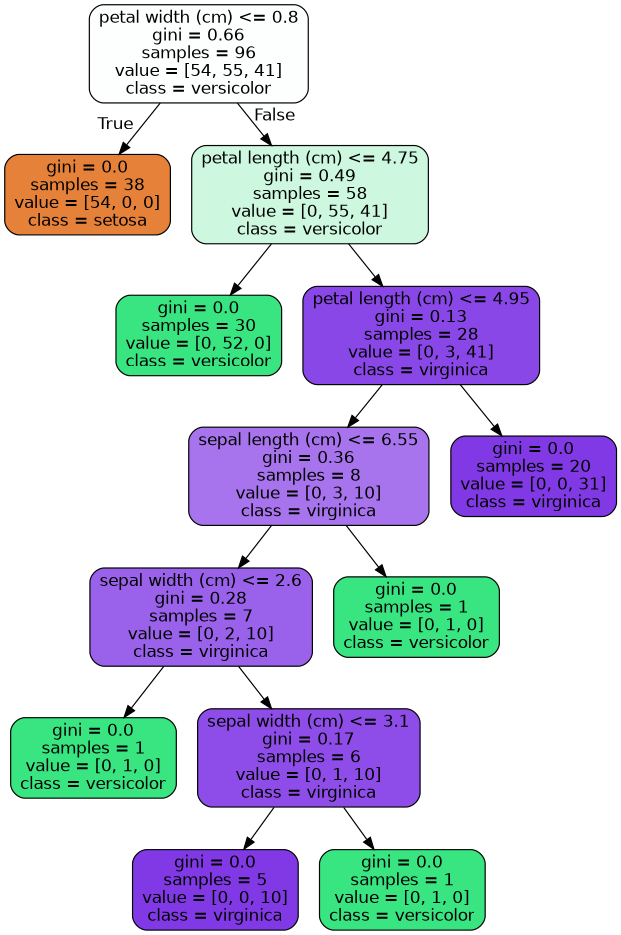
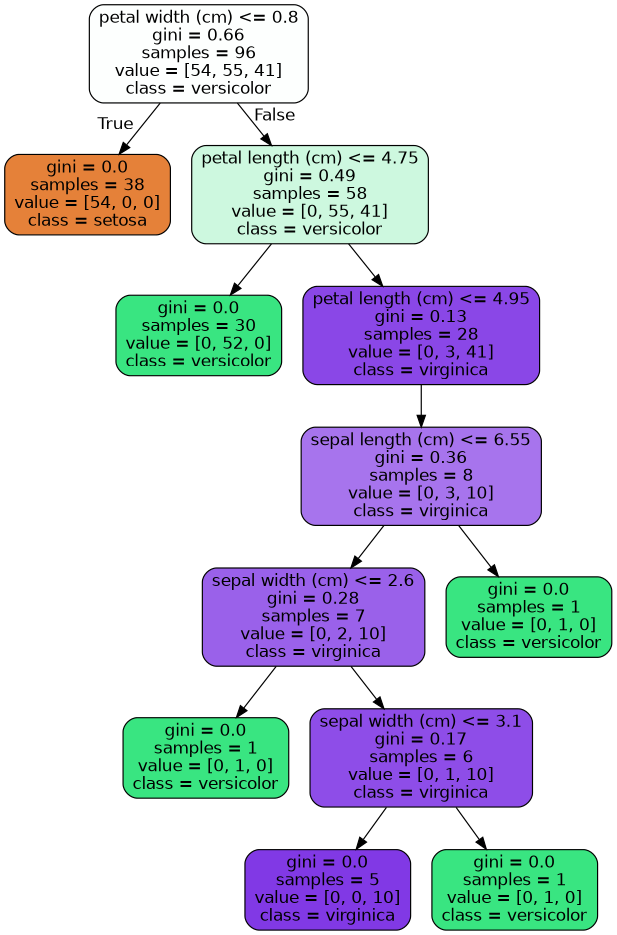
(534, 476) -> none
